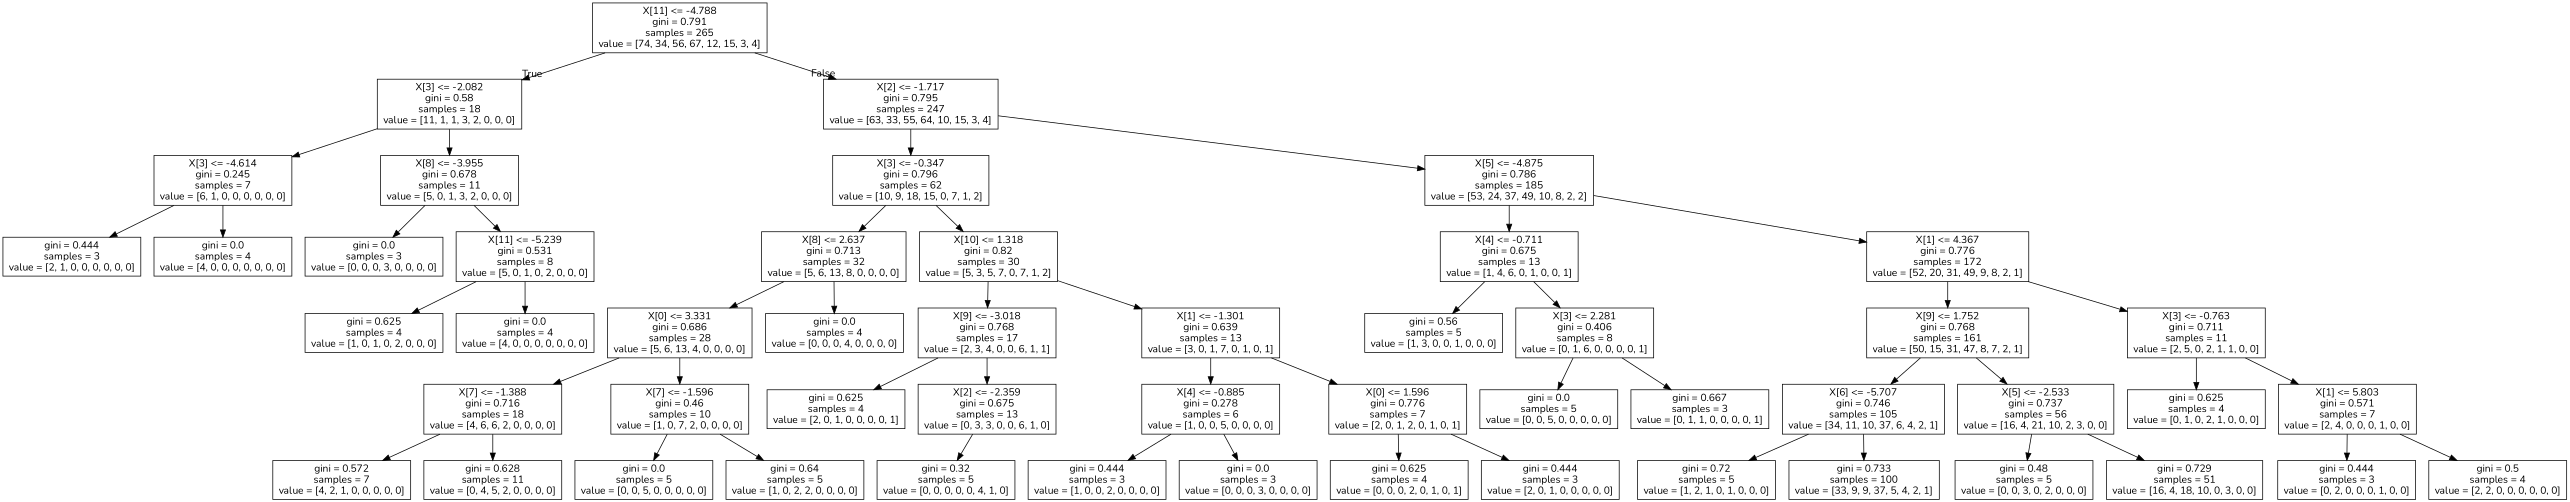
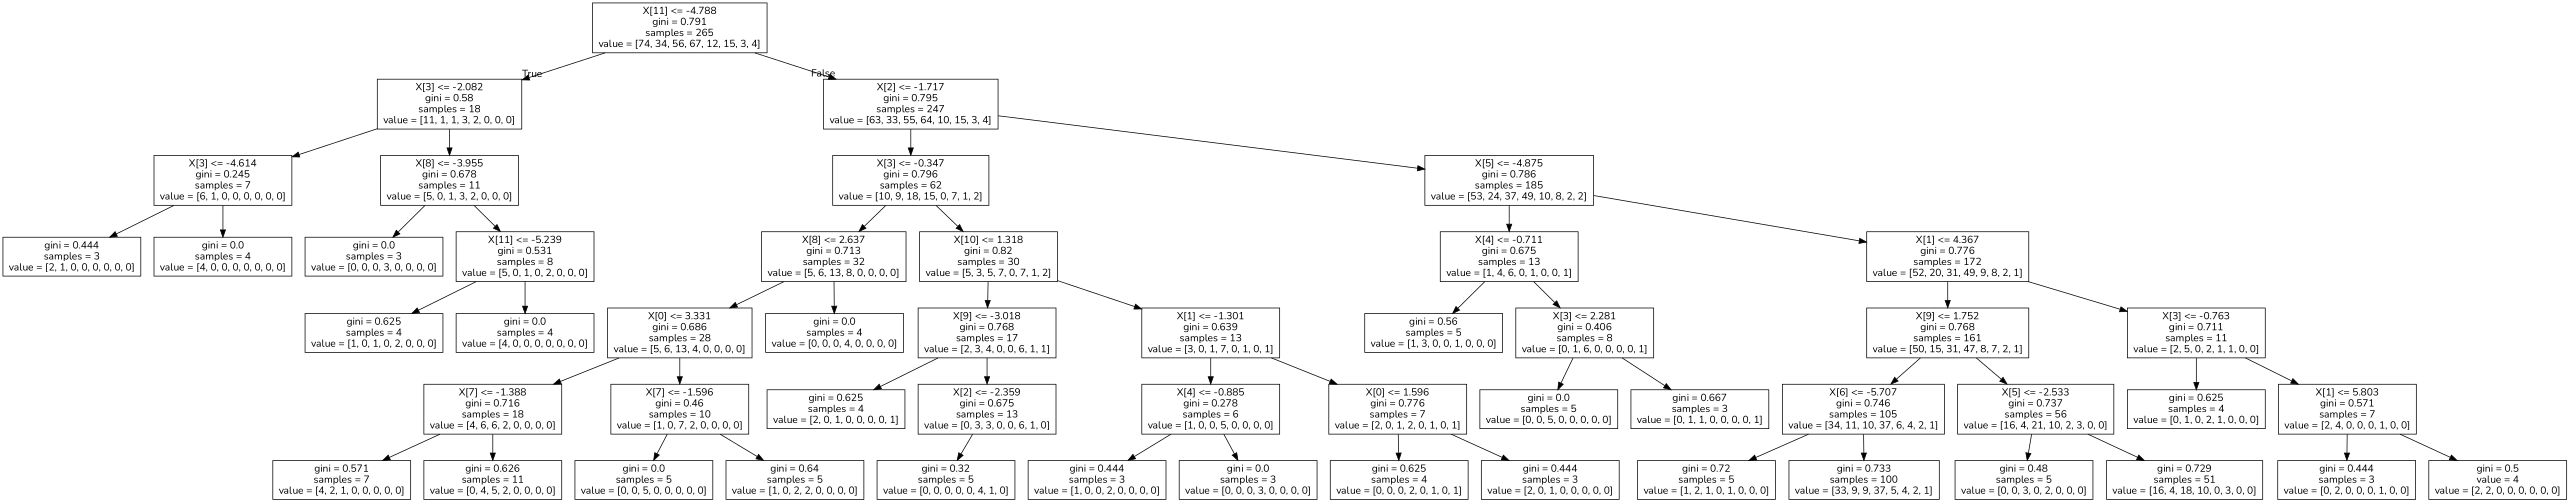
(342, 480) -> (342, 480)
(493, 480) -> (493, 480)
(2498, 480) -> (2498, 480)
